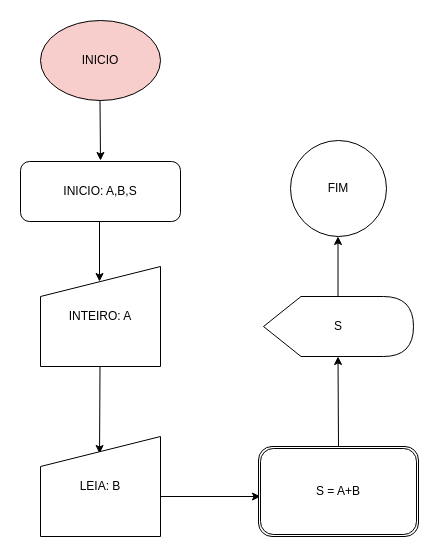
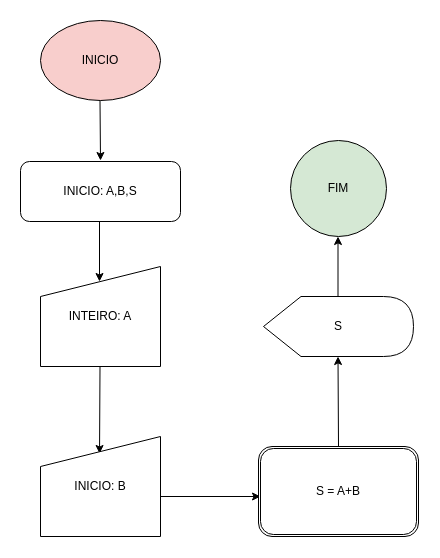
(339, 189) -> (339, 189)
(101, 487) -> (101, 487)
